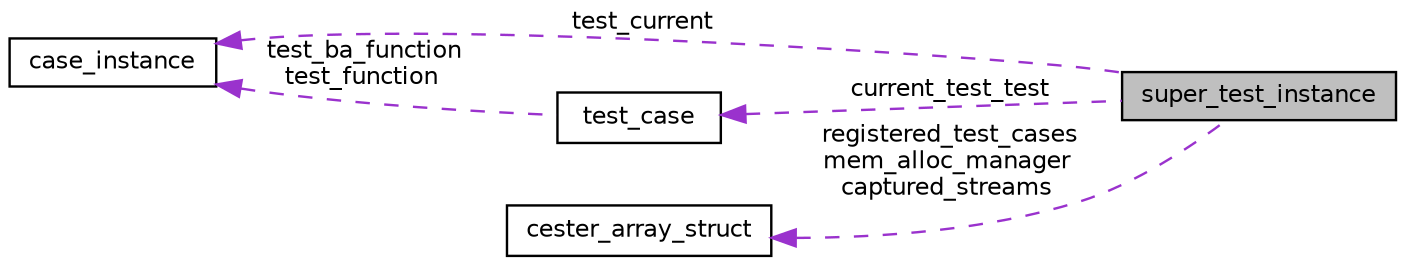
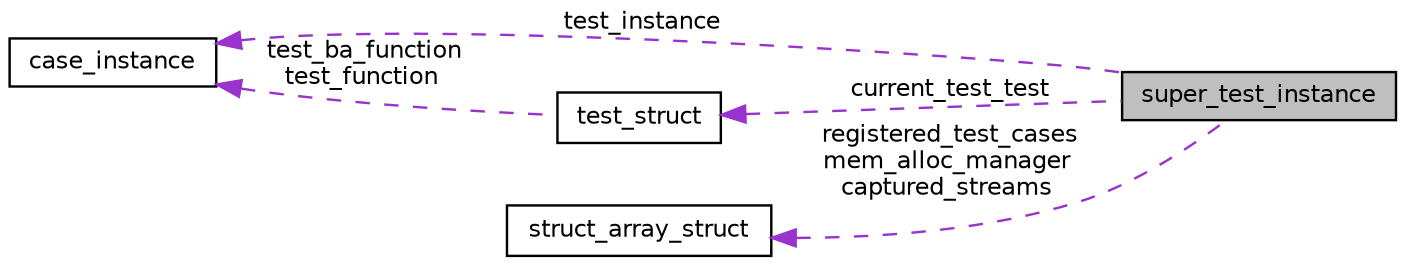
(639, 23) -> (639, 23)
(639, 118) -> (639, 118)
(639, 231) -> (639, 231)
